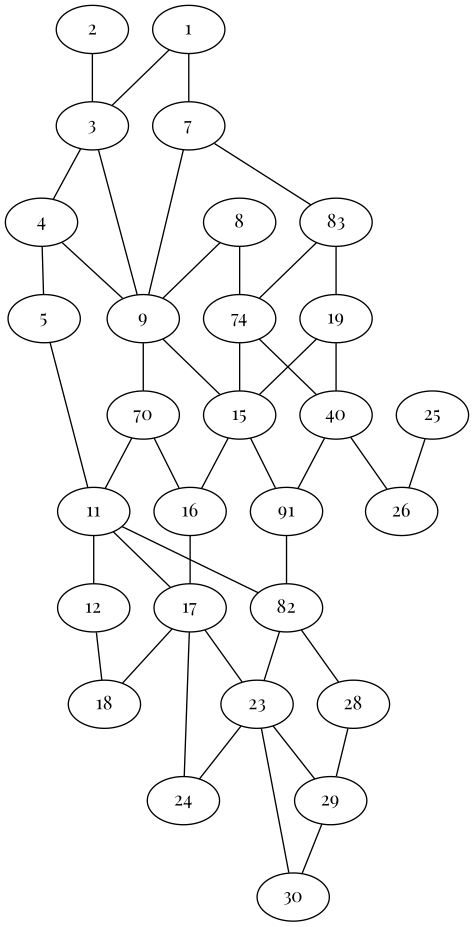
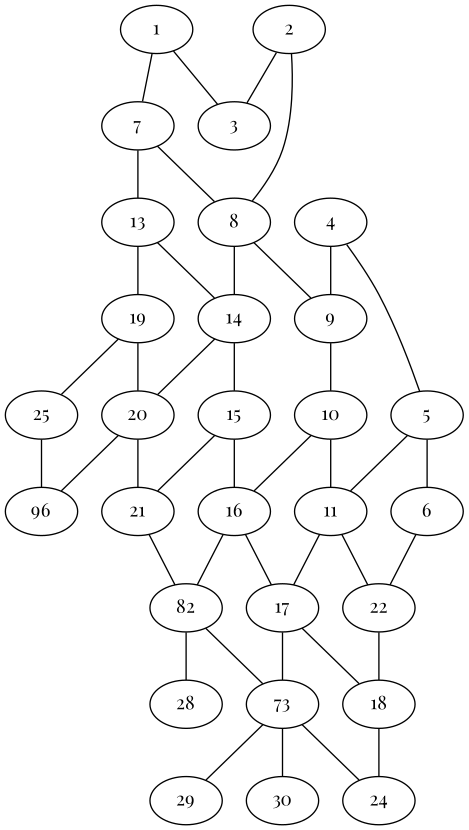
none -> (287, 132)
(67, 174) -> none
(118, 222) -> none
(166, 222) -> (186, 174)
(336, 222) -> (138, 222)
(240, 319) -> (234, 319)
(294, 361) -> (90, 367)
(191, 367) -> none
(143, 415) -> (331, 415)
(336, 415) -> (138, 415)
(287, 511) -> (138, 511)
(402, 511) -> (42, 511)
none -> (427, 511)
(180, 555) -> (210, 560)
(94, 608) -> (379, 608)
(187, 704) -> (379, 753)
(257, 704) -> (283, 704)
(342, 752) -> none
(312, 849) -> none
